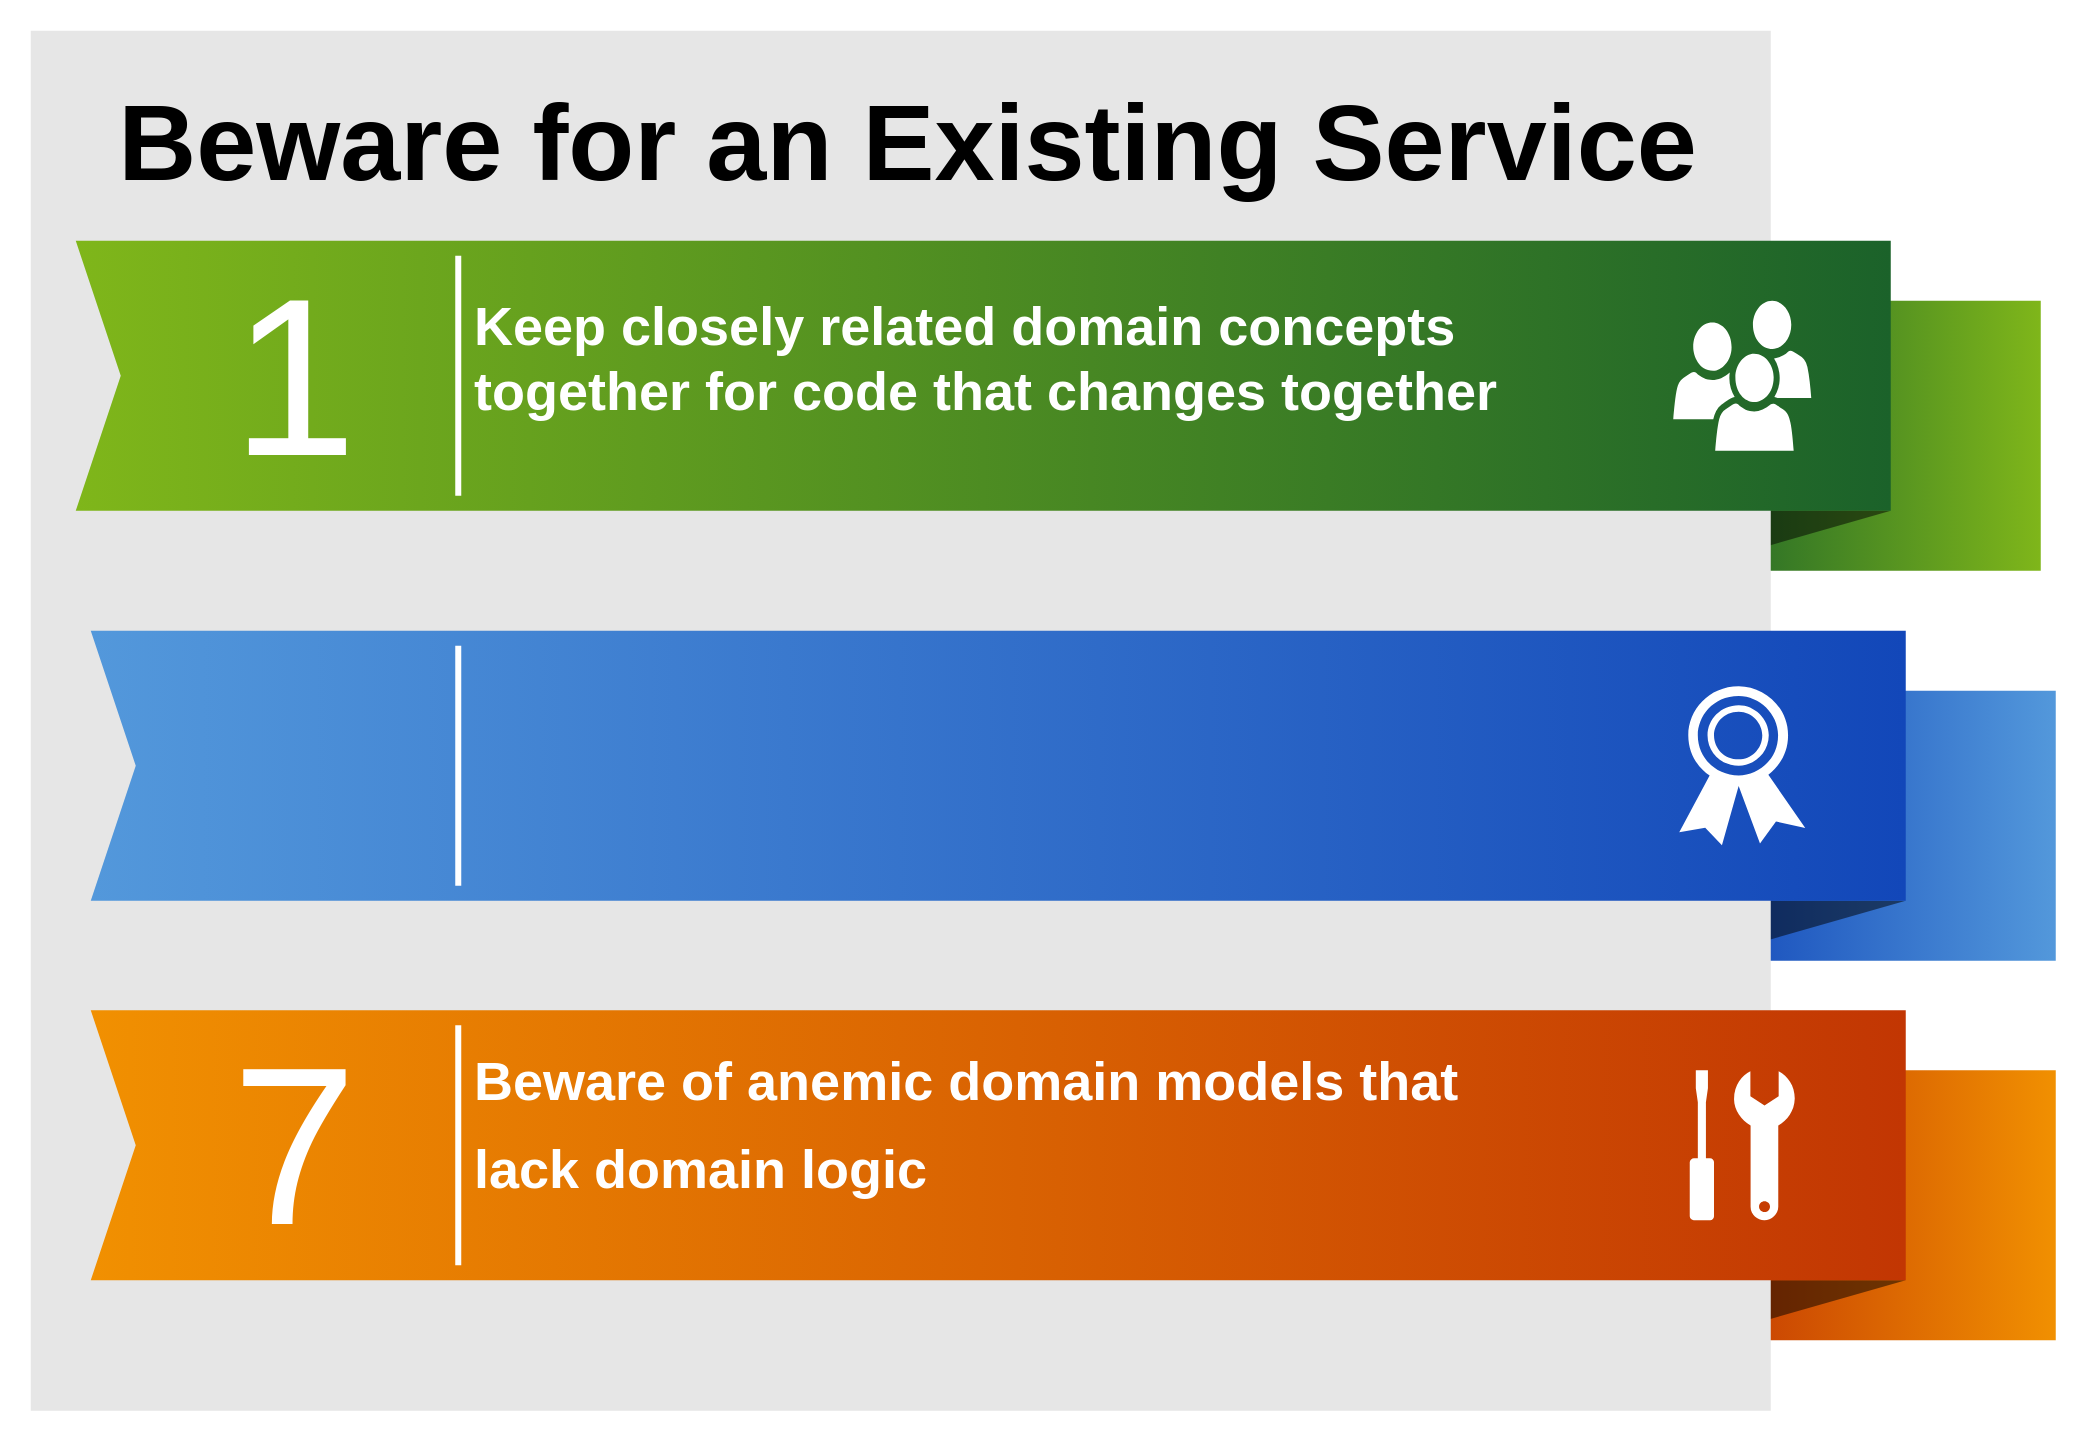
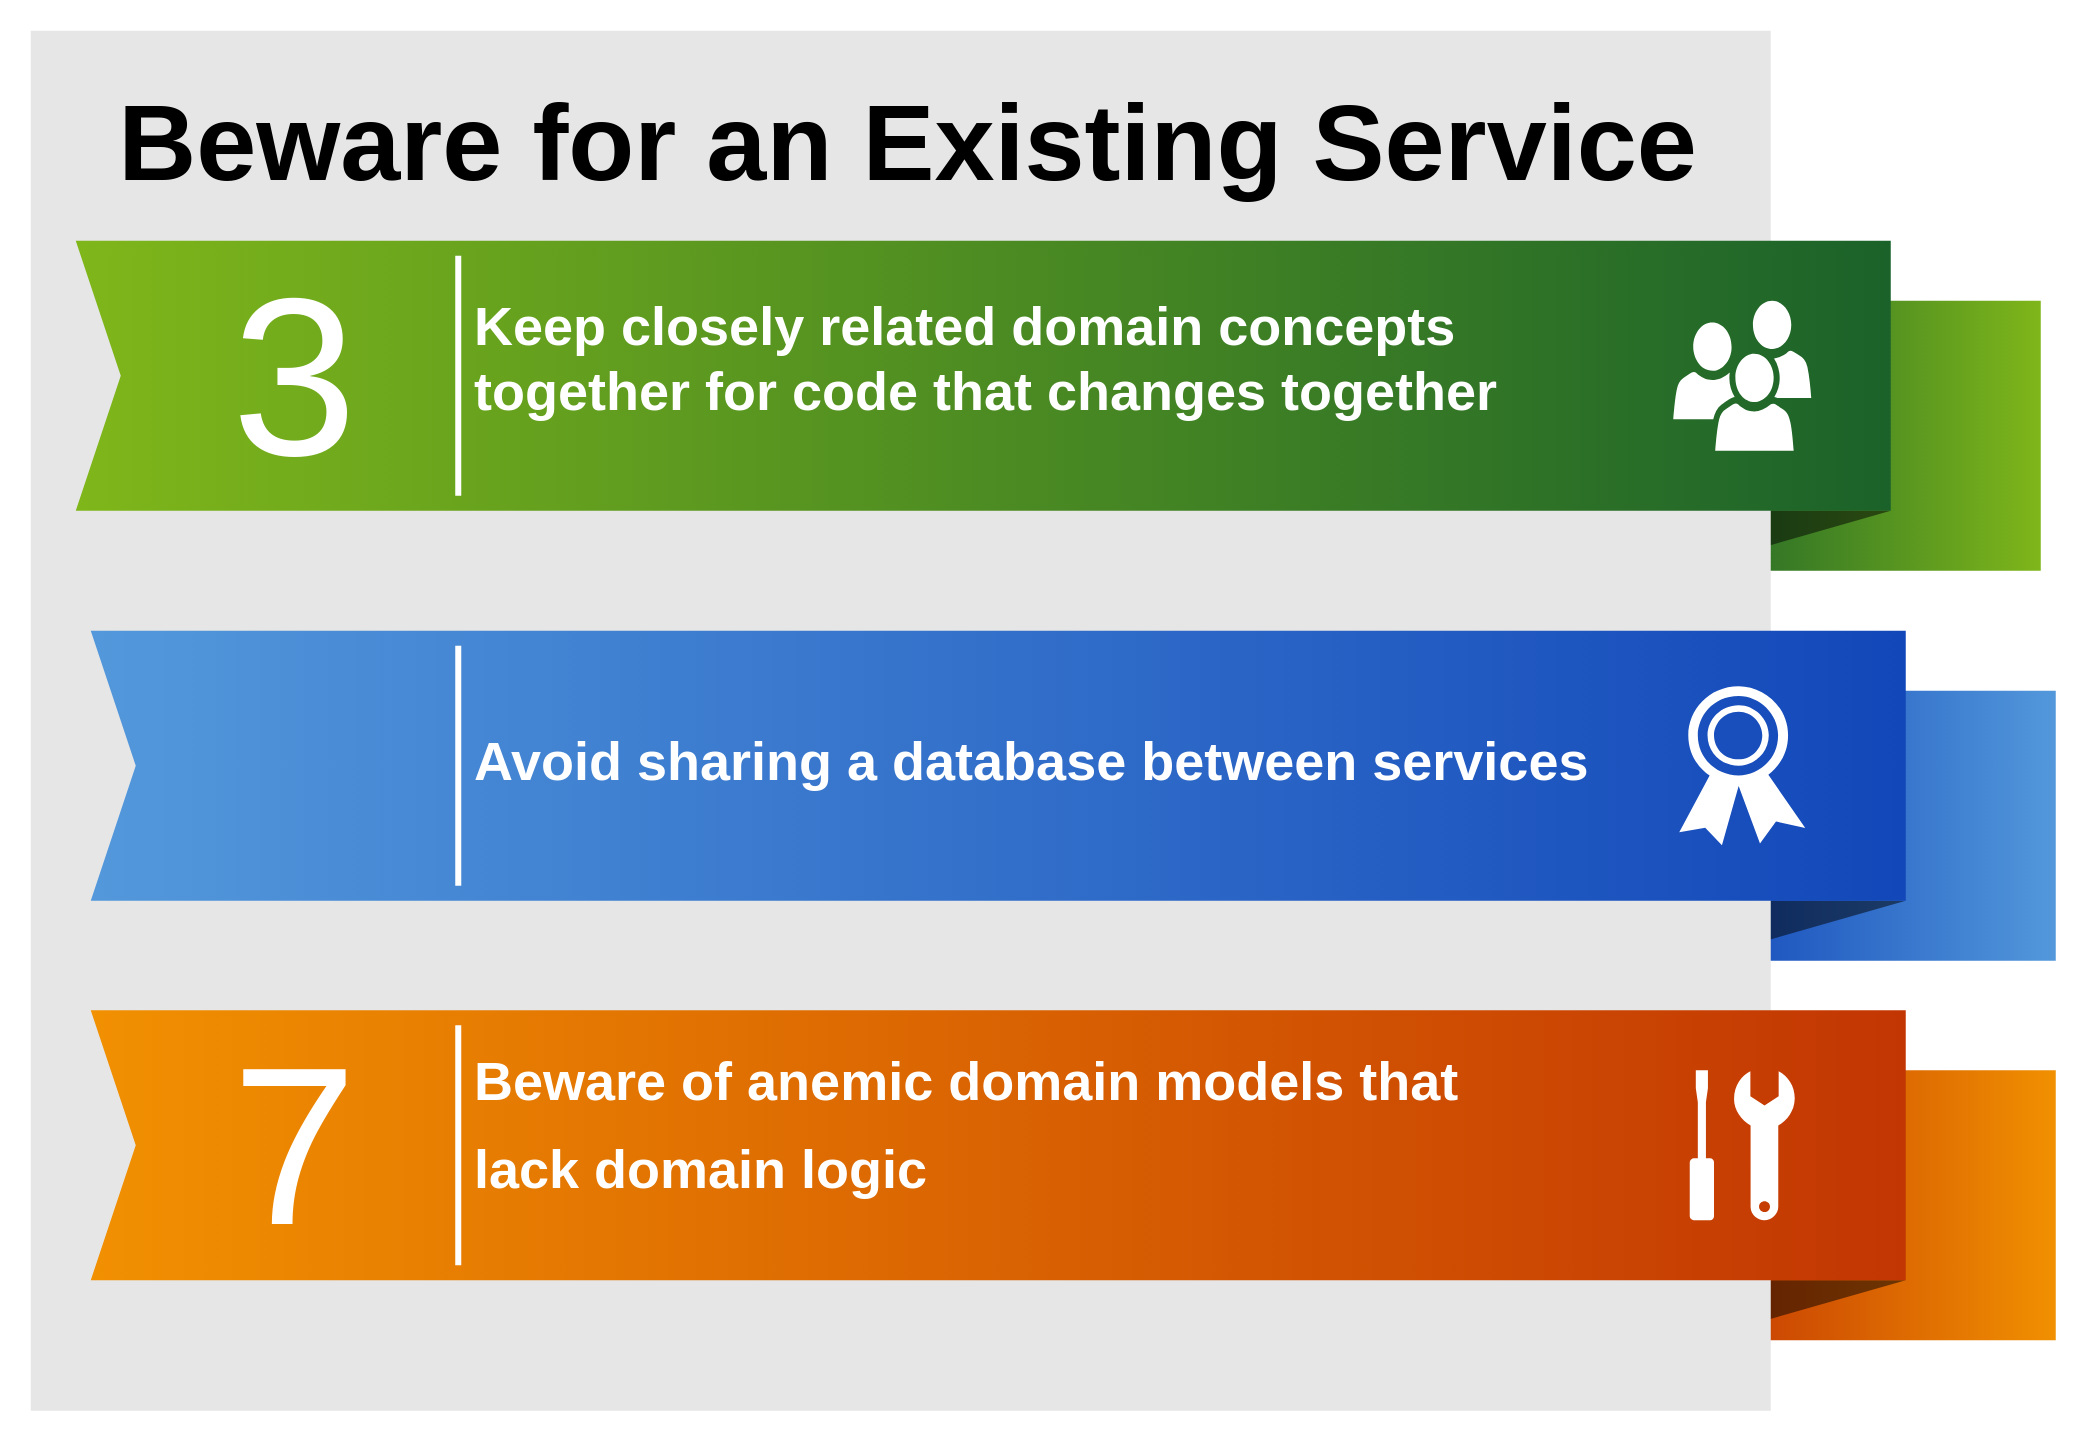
(295, 376) -> (295, 376)
none -> (1067, 796)
